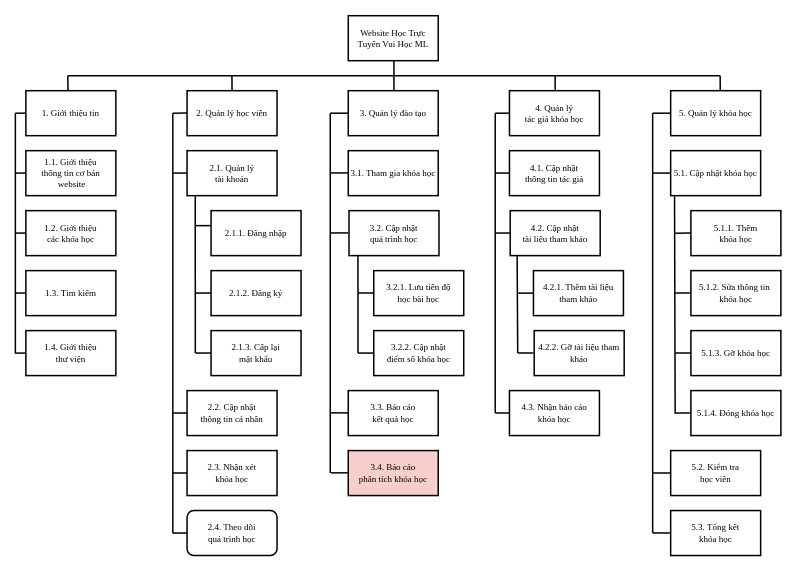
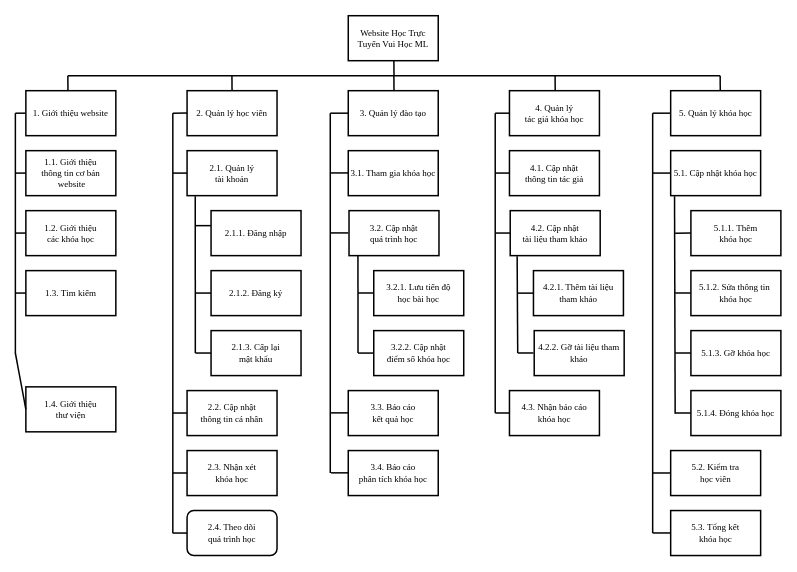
(71, 113) -> (71, 113)
(71, 353) -> (71, 409)
(393, 473) -> (393, 473)
